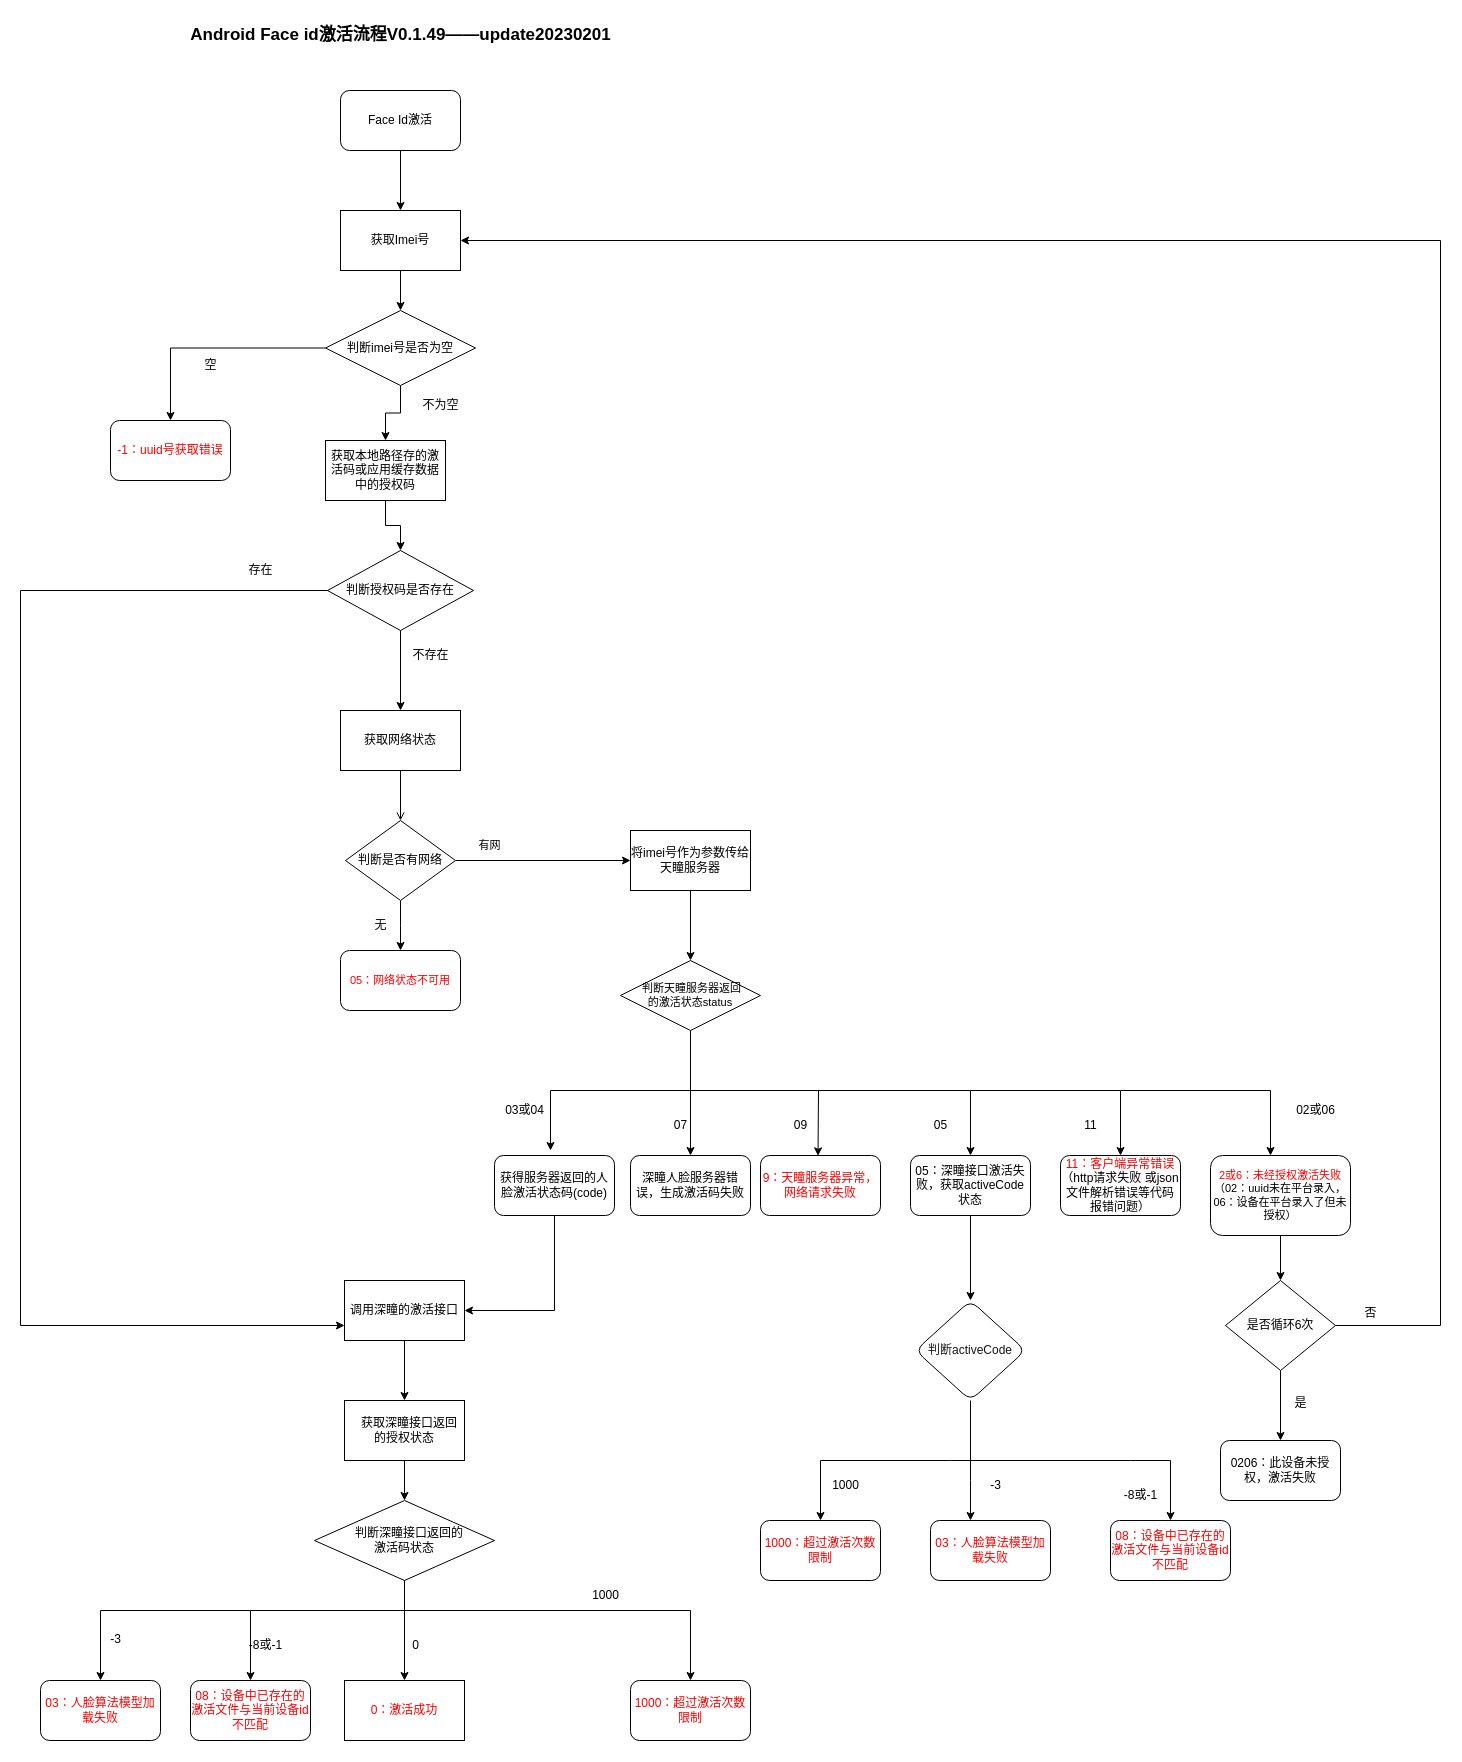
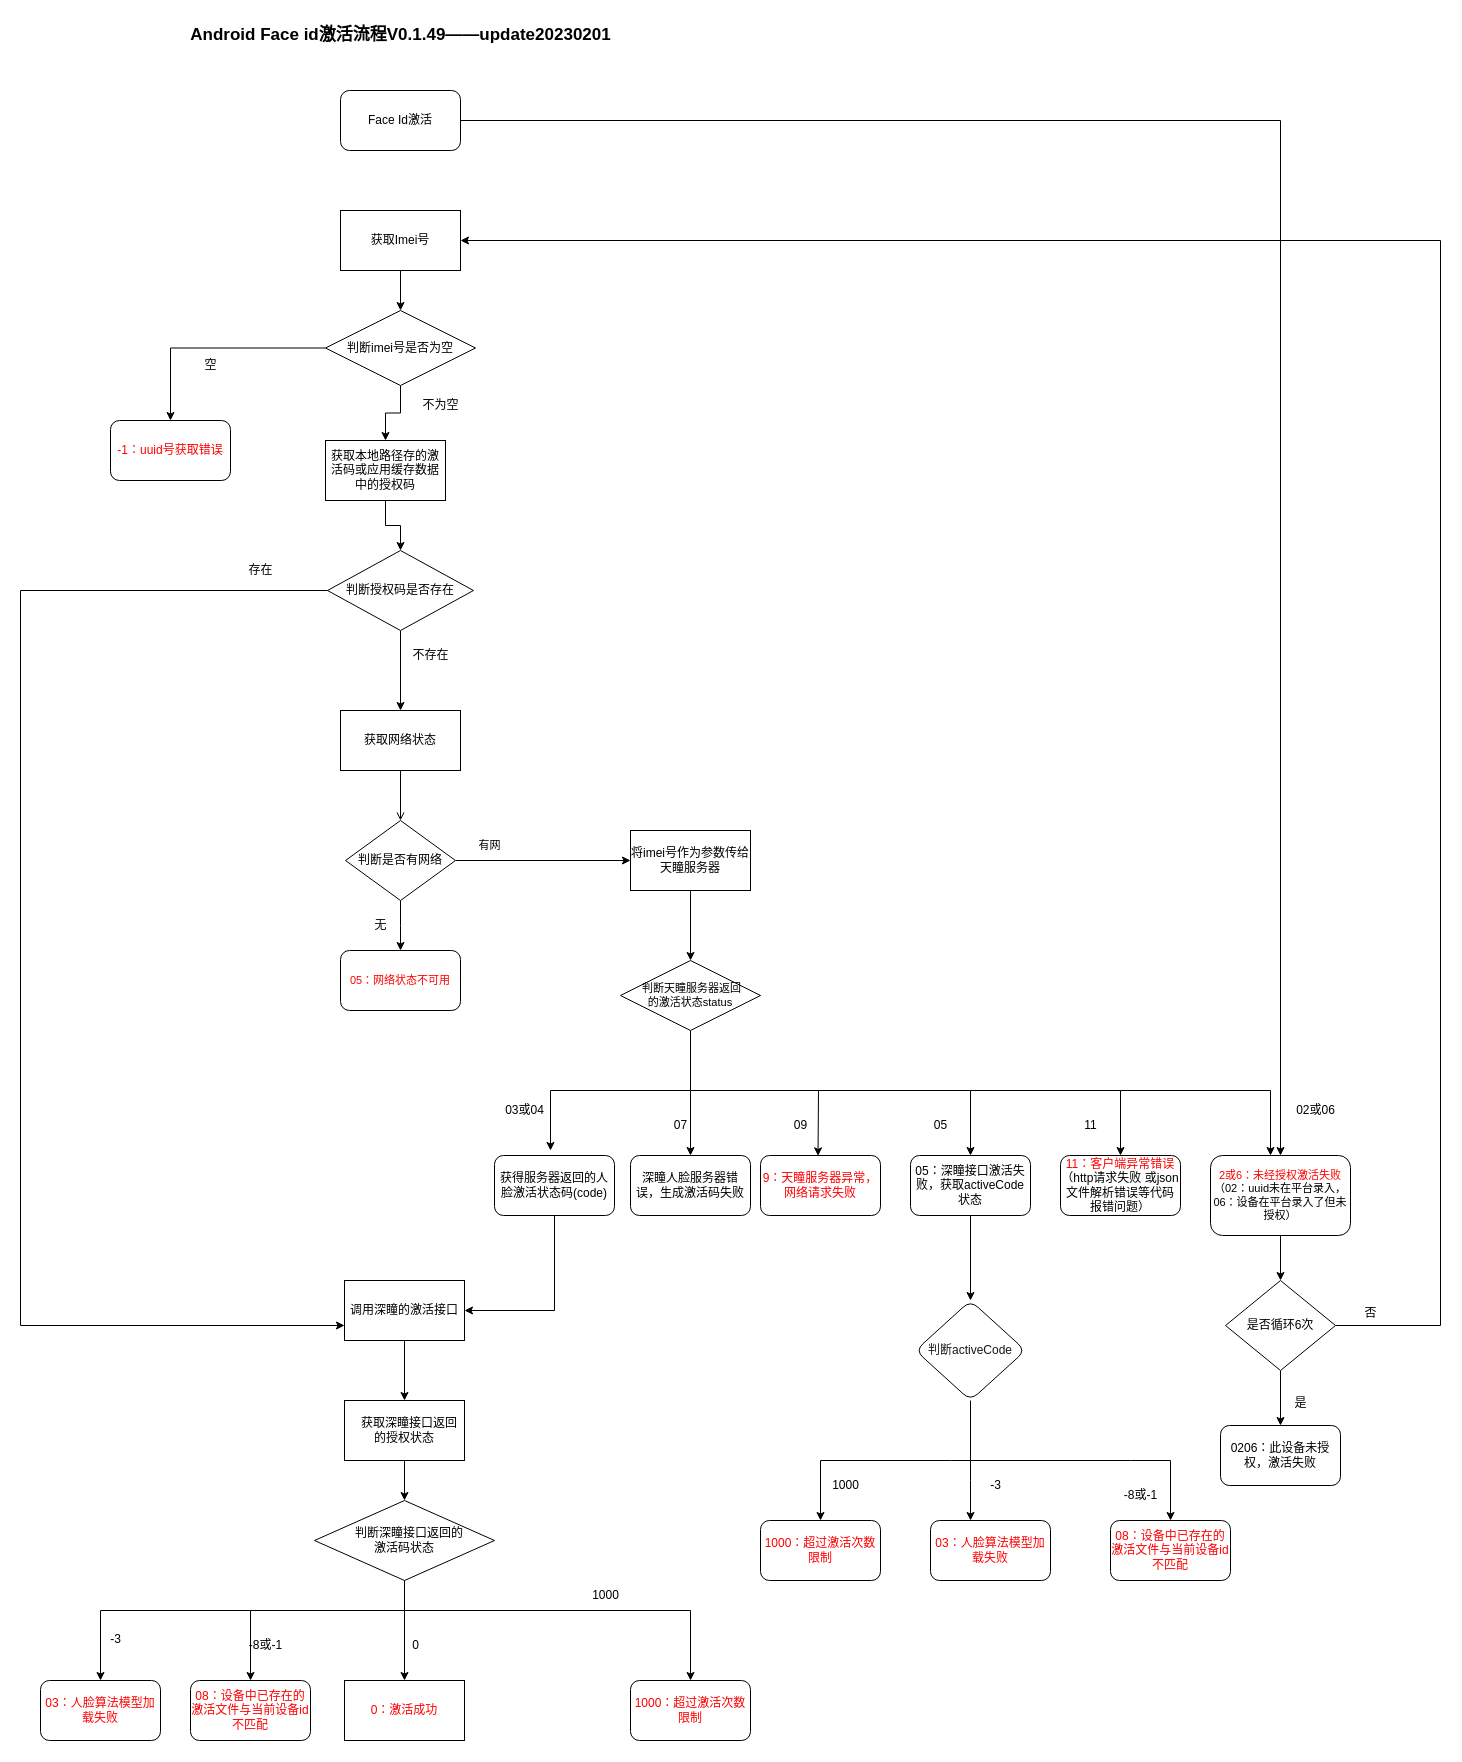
(401, 177) -> (1281, 225)
(1281, 1471) -> (1281, 1456)
